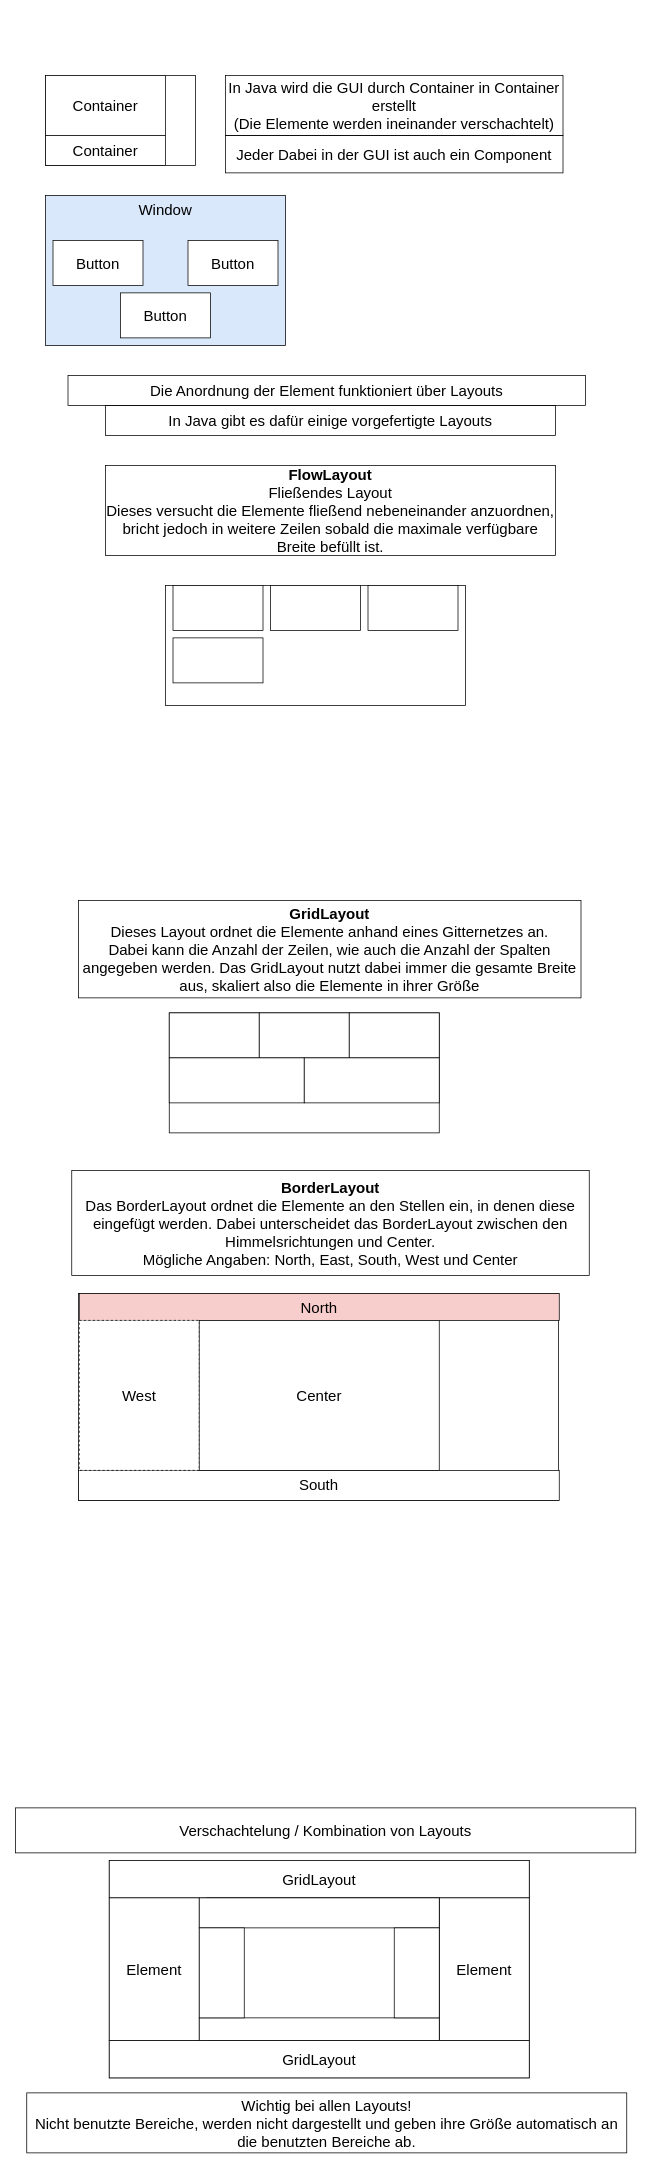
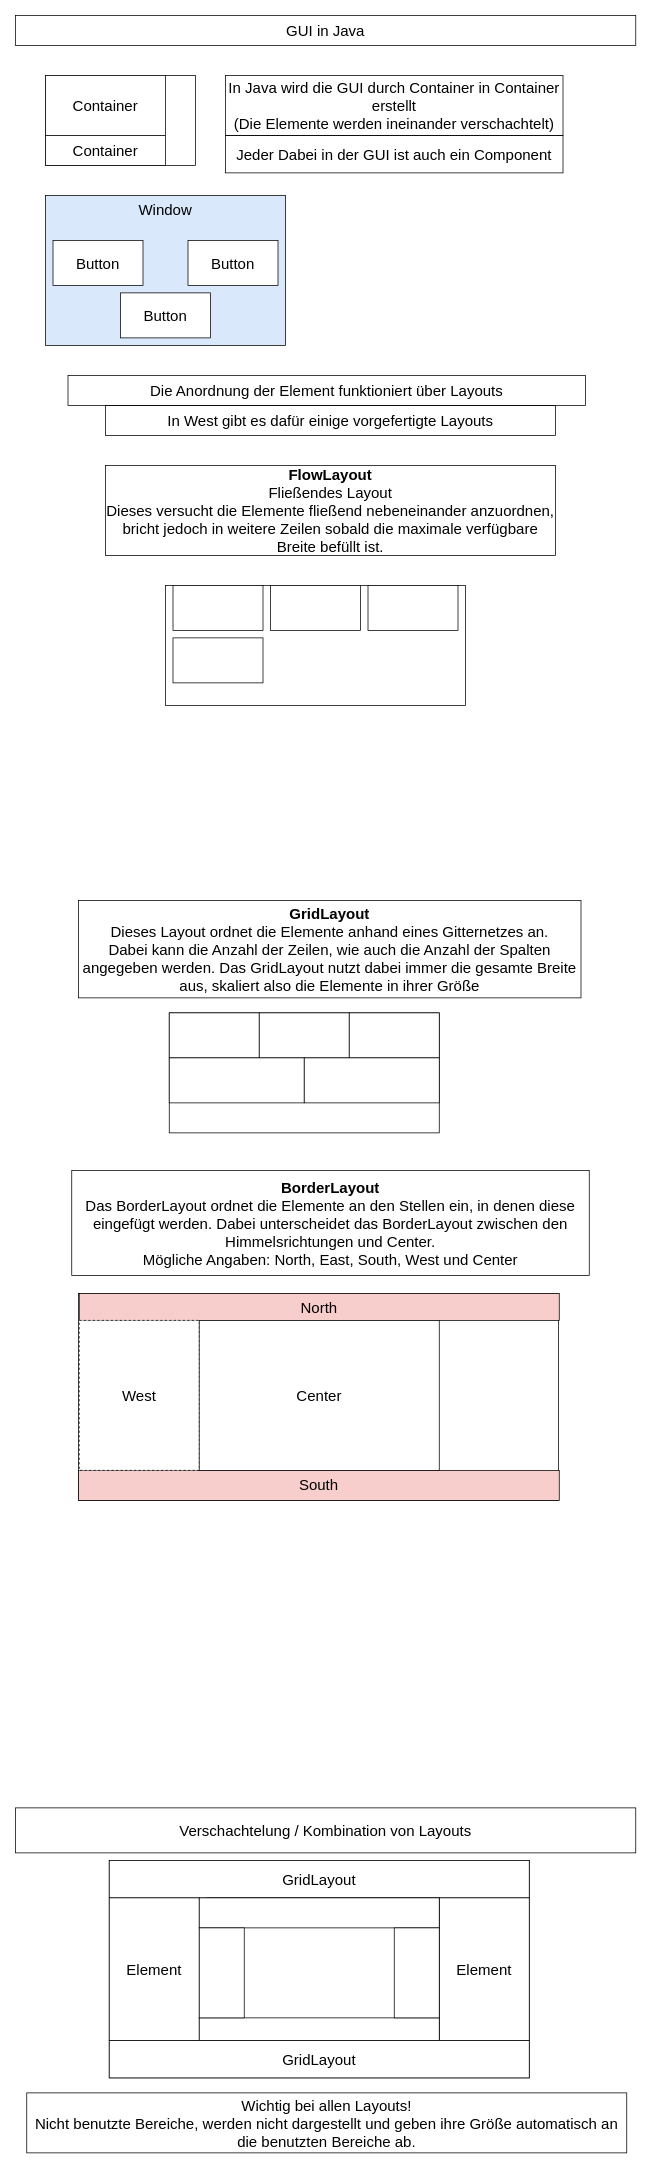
none -> (326, 30)
(330, 420) -> (330, 420)
(319, 1485) -> (319, 1485)
